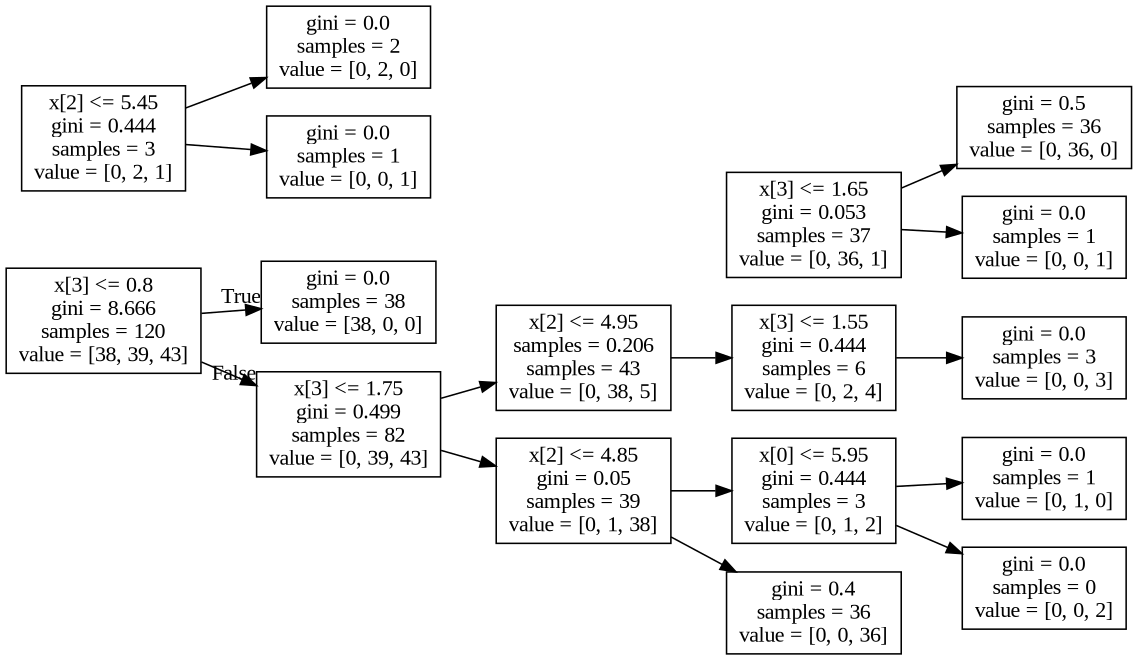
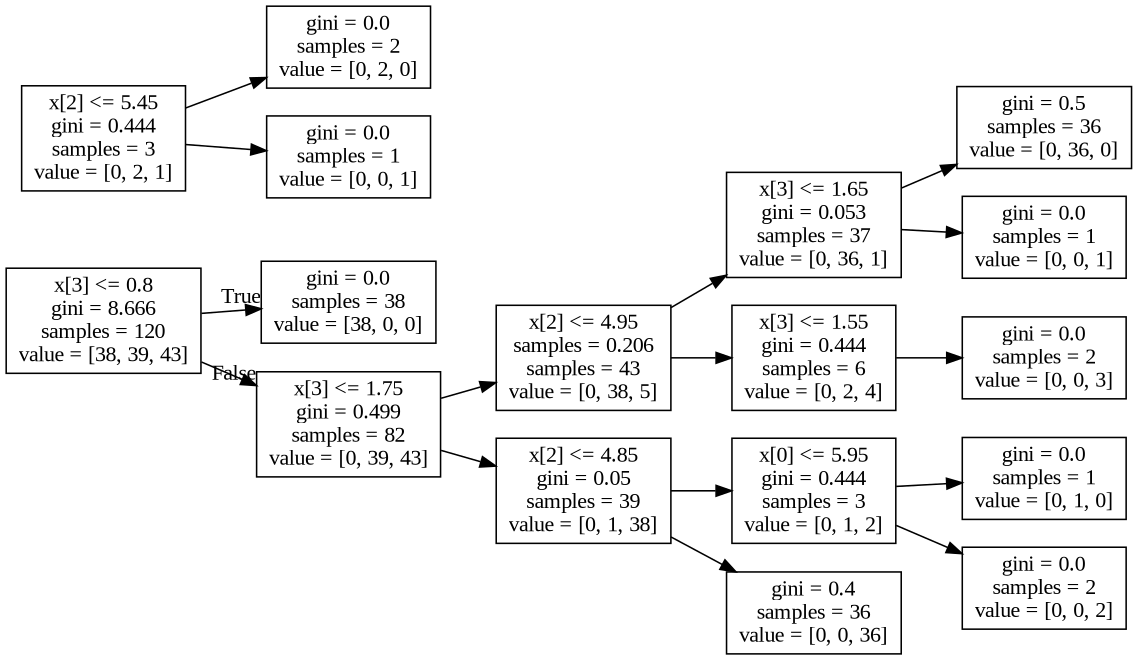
none -> (692, 295)
(1044, 358) -> (1044, 358)
(1044, 588) -> (1044, 588)
